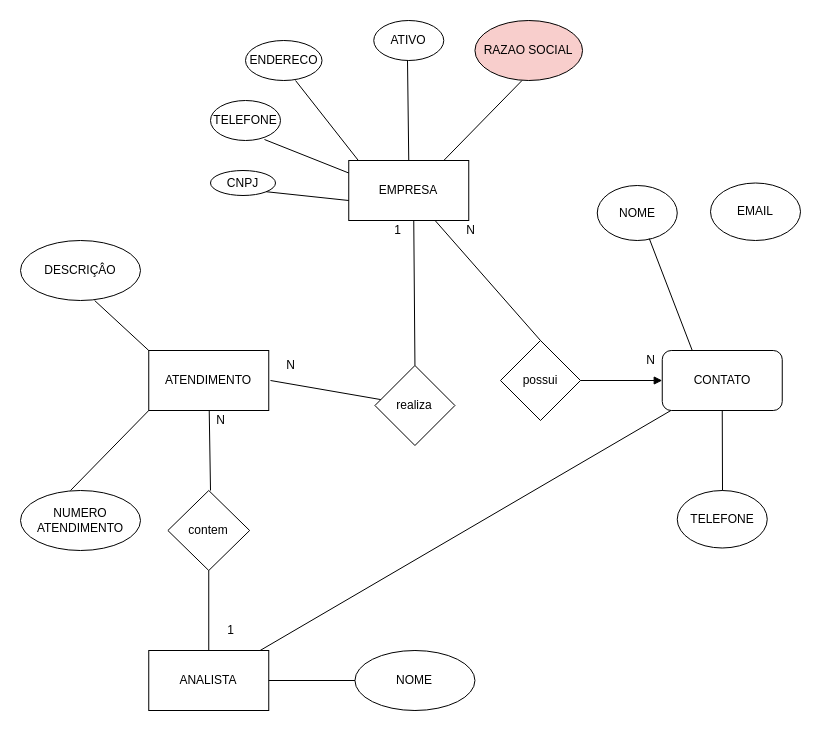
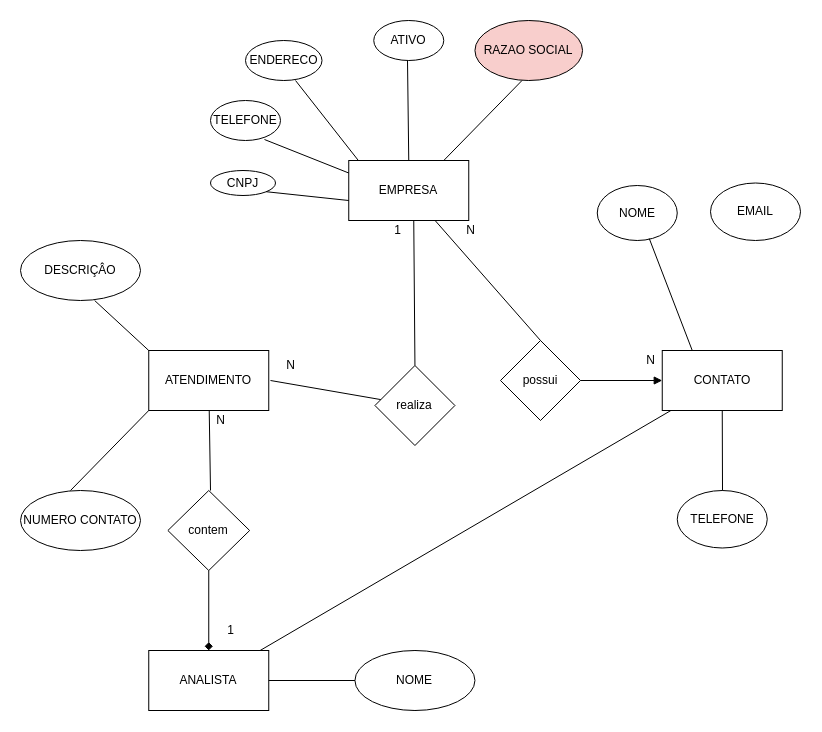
(722, 381) -> (722, 381)
(81, 521) -> (81, 521)
(209, 646) -> (209, 642)
